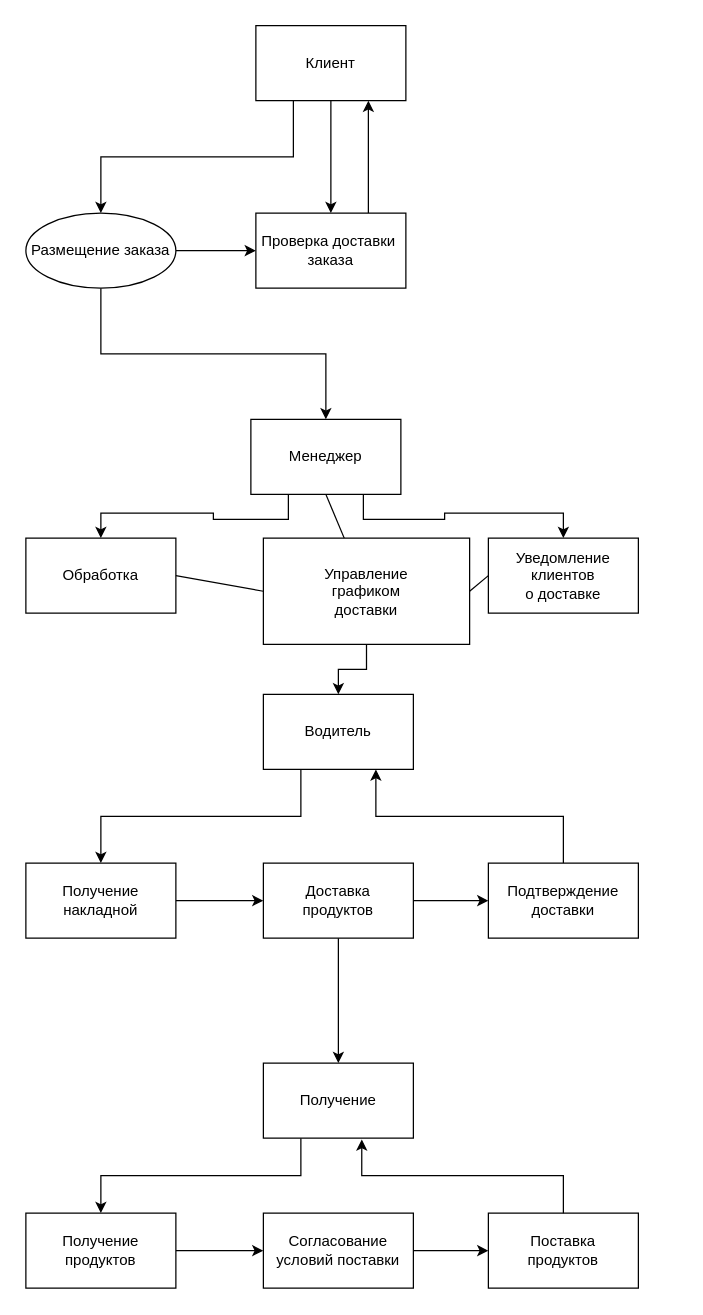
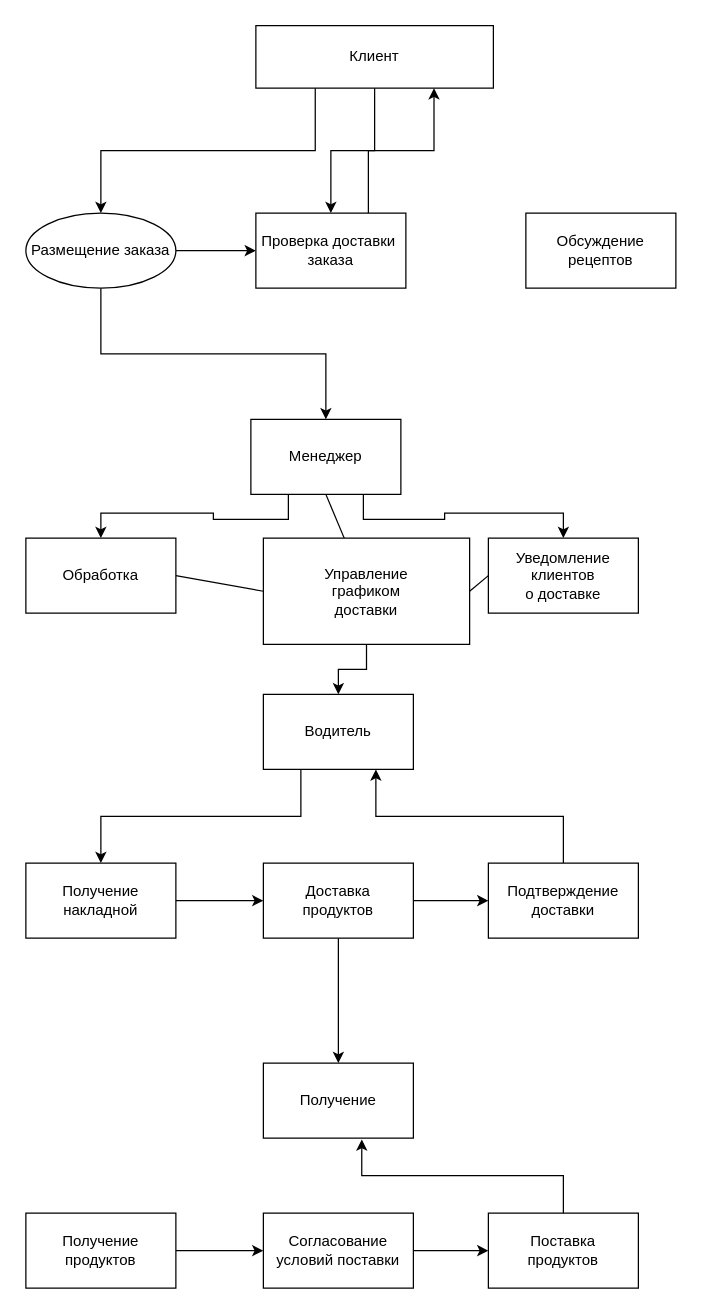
(331, 63) -> (374, 57)
none -> (601, 251)
(205, 1176) -> none
